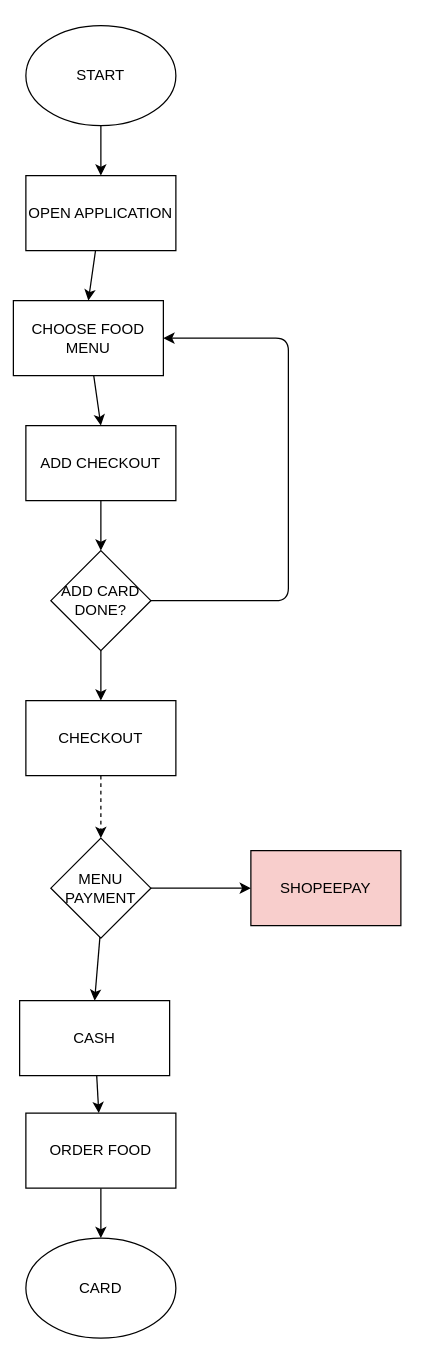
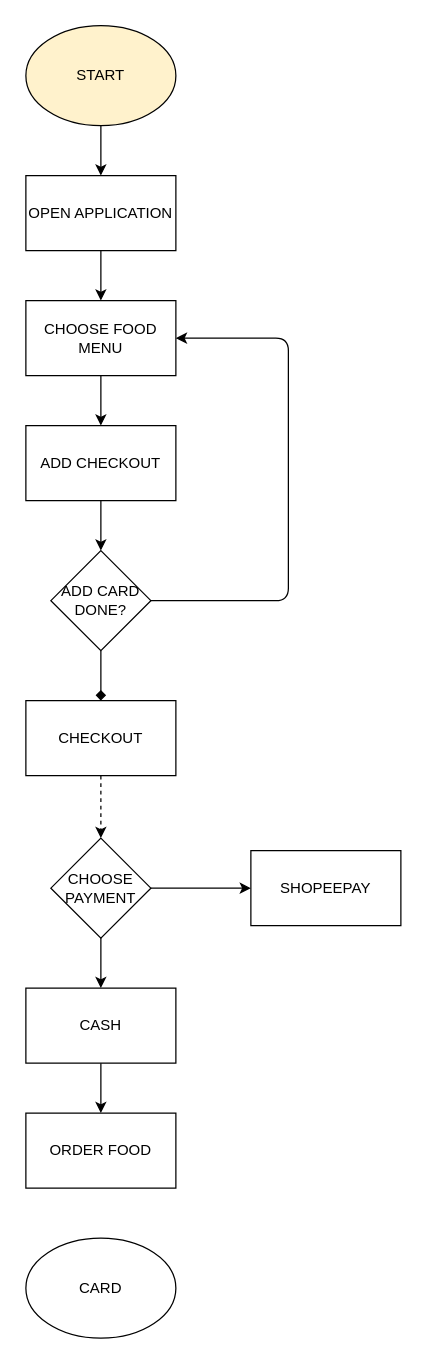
(101, 76) -> (101, 76)
(88, 338) -> (101, 338)
(101, 691) -> (101, 690)
(101, 888) -> (101, 888)
(326, 888) -> (326, 888)
(94, 1038) -> (101, 1026)
(101, 1209) -> none
